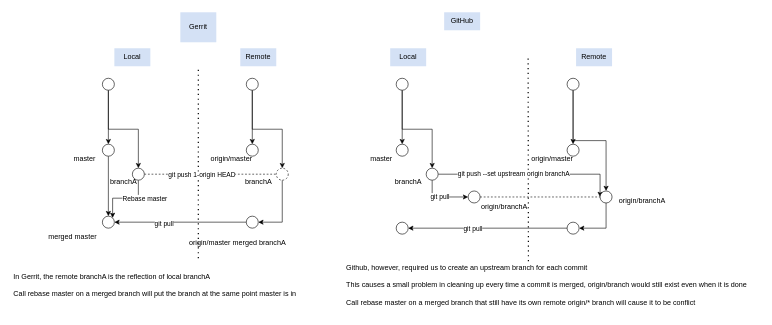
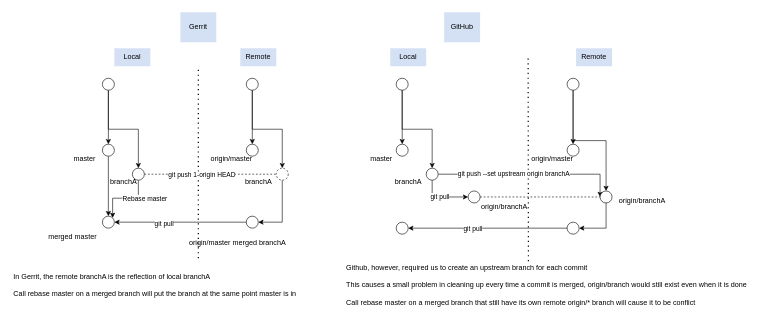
(462, 21) -> (462, 27)
